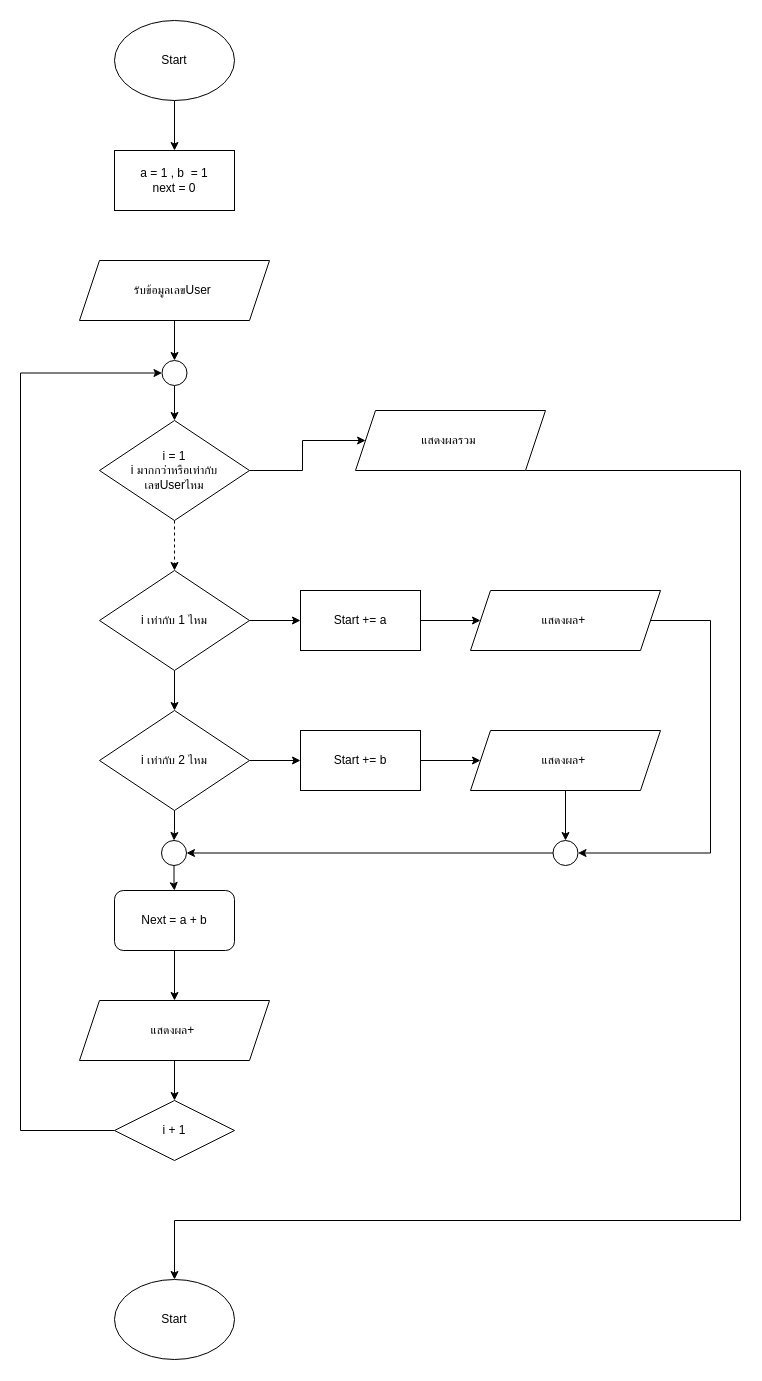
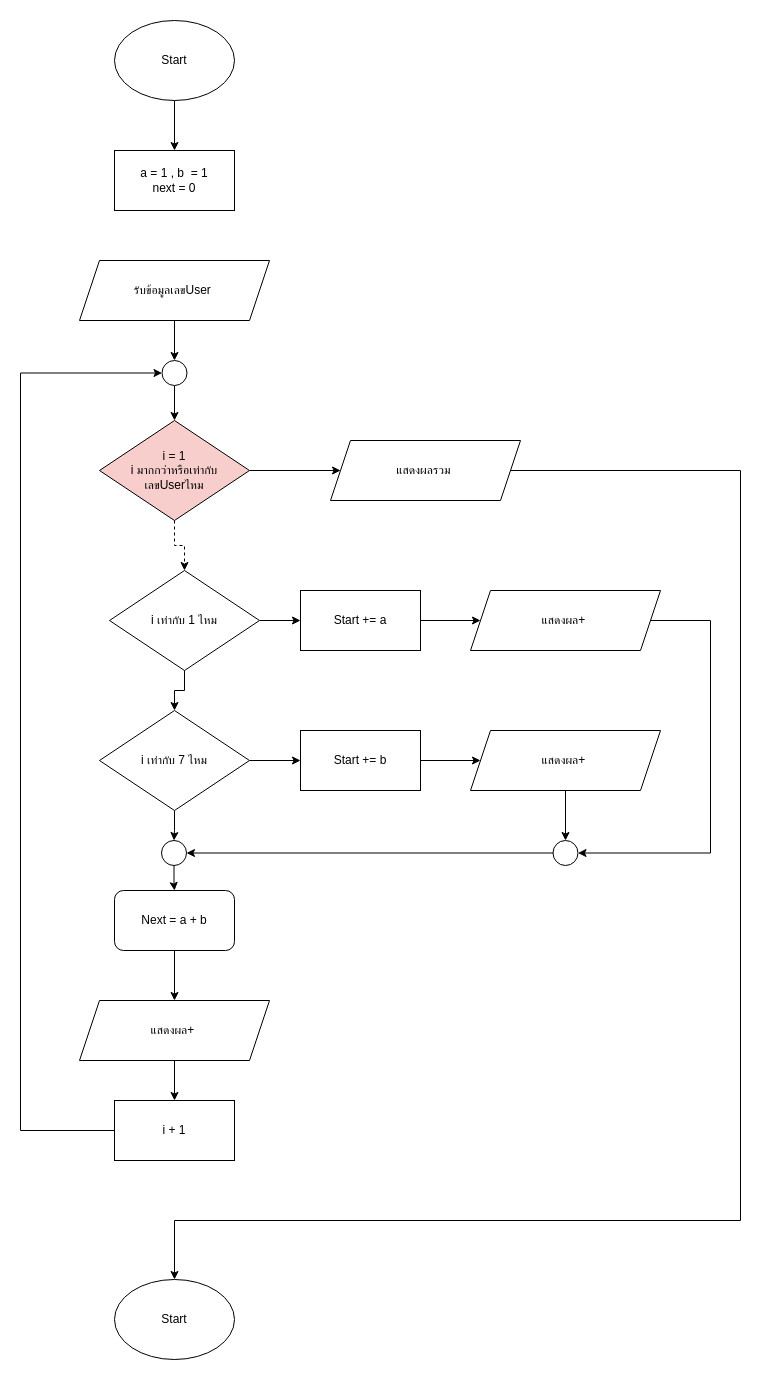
(451, 441) -> (426, 471)
(175, 471) -> (175, 471)
(175, 621) -> (185, 621)
(175, 761) -> (175, 761)
(175, 1131) -> (175, 1131)
